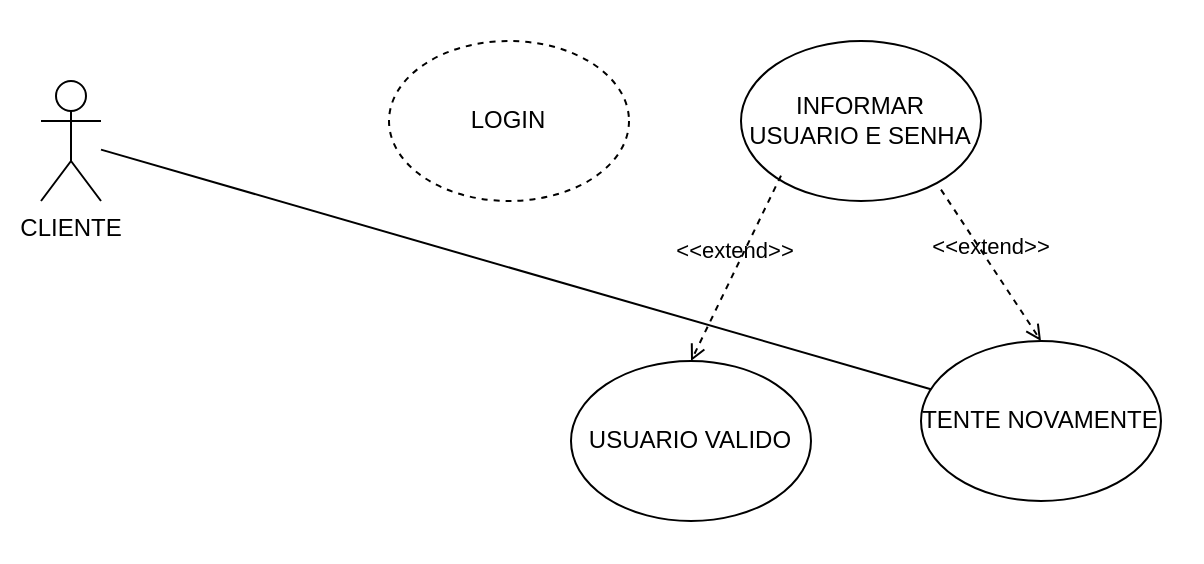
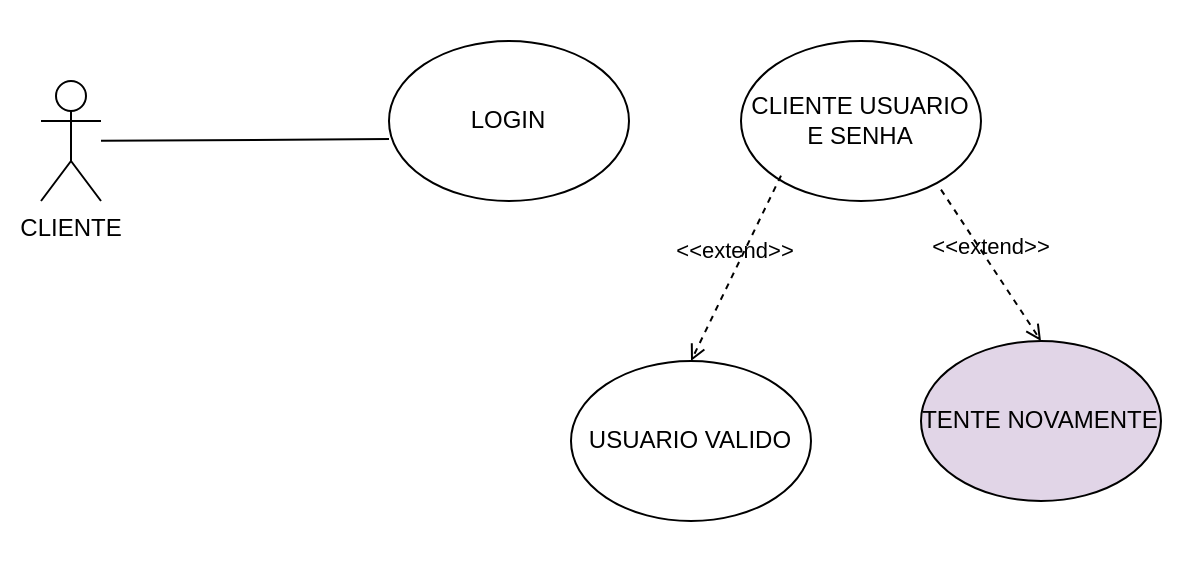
(509, 121) -> (509, 121)
(861, 121) -> (861, 121)
(515, 269) -> (245, 140)
(1041, 421) -> (1041, 421)
